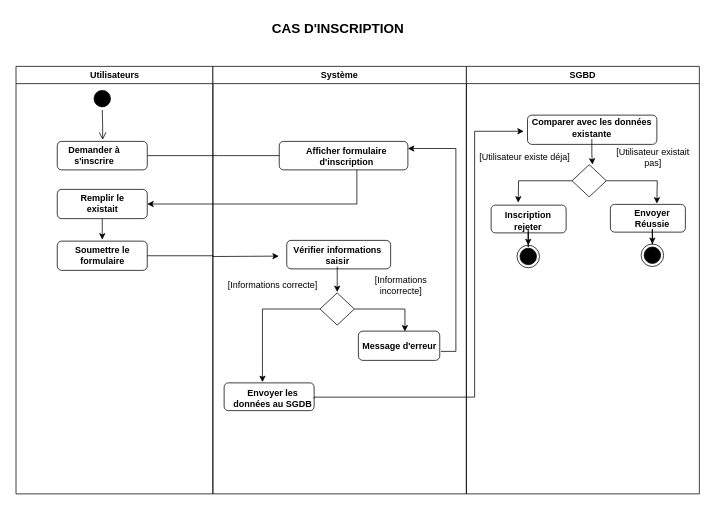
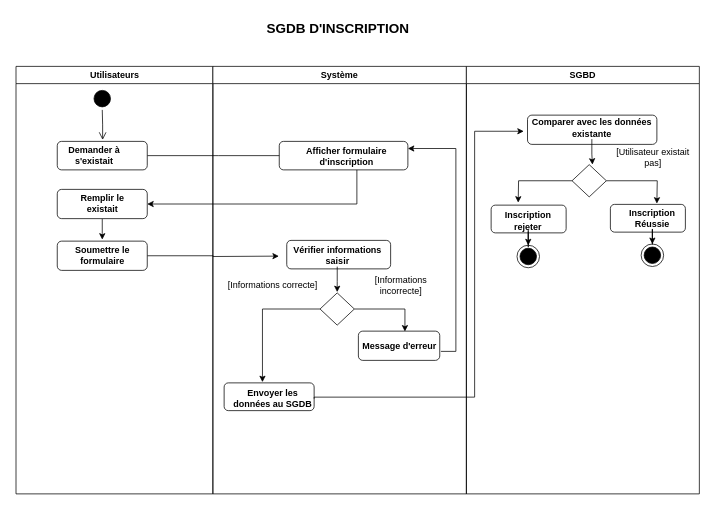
(323, 29) -> (323, 29)
(94, 156) -> (94, 156)
(525, 157) -> none
(652, 219) -> (652, 219)
